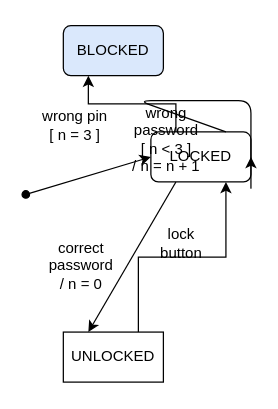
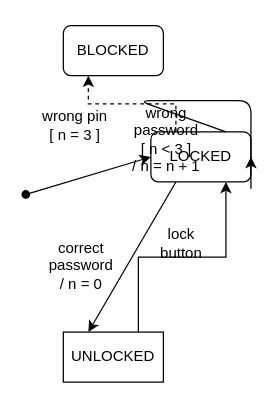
(113, 51) -> (113, 51)
(106, 104) -> (106, 104)
